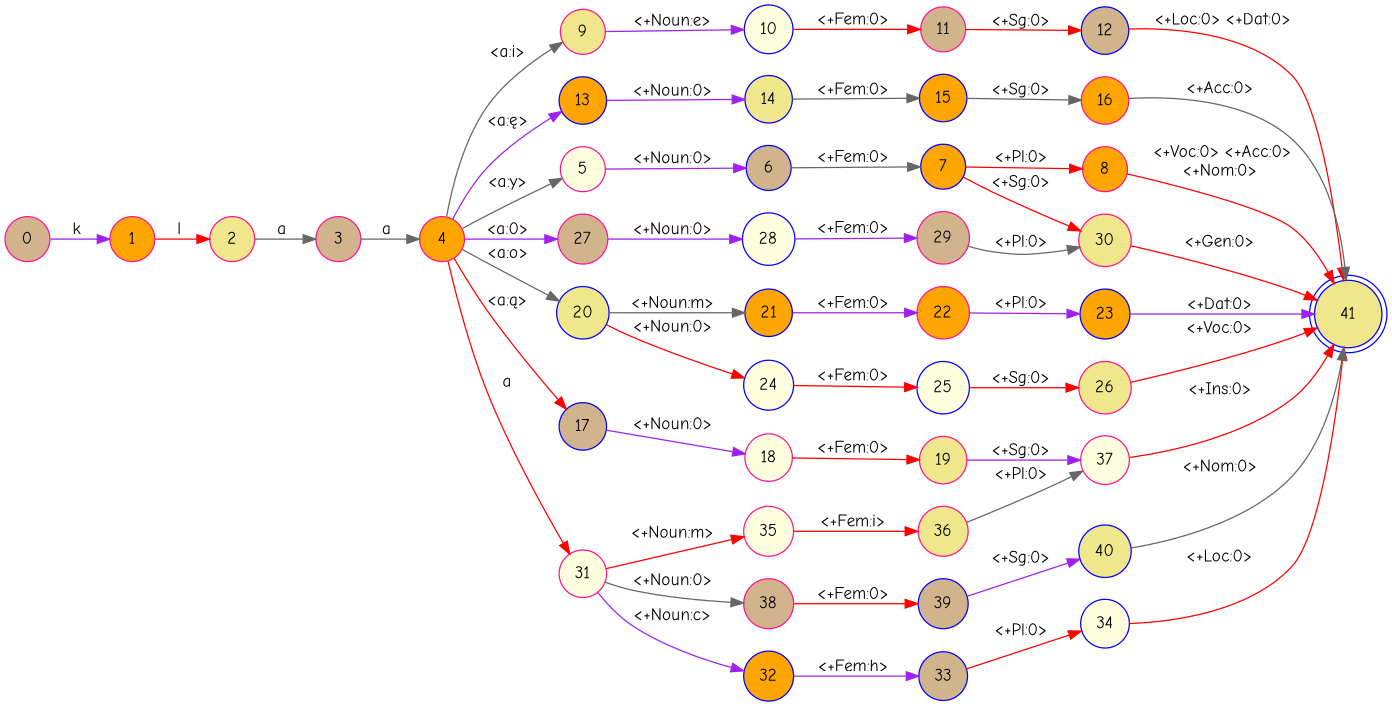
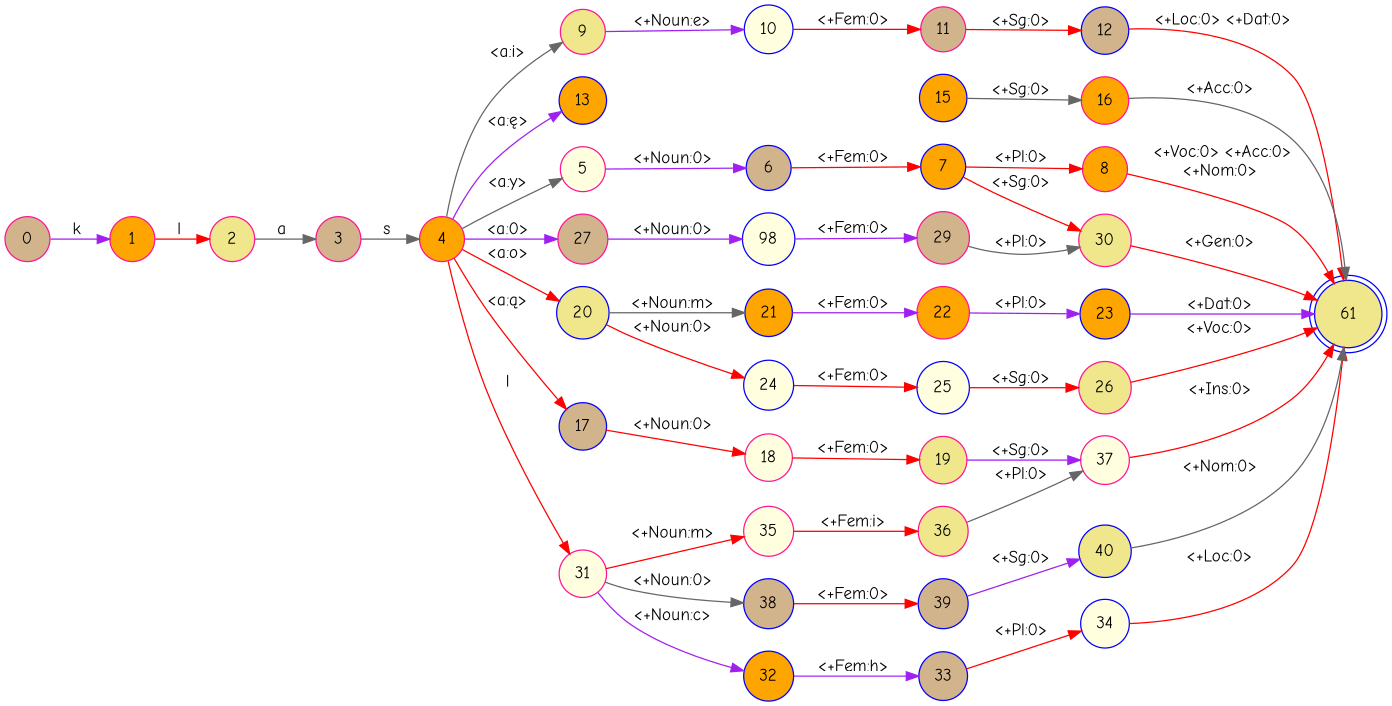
(769, 99) -> none
(849, 167) -> (849, 167)
(390, 230) -> (390, 230)
(769, 239) -> (769, 239)
(505, 273) -> (505, 273)
(1348, 314) -> (1348, 314)
(511, 382) -> (511, 382)
(669, 441) -> (669, 441)
(769, 604) -> (769, 604)
